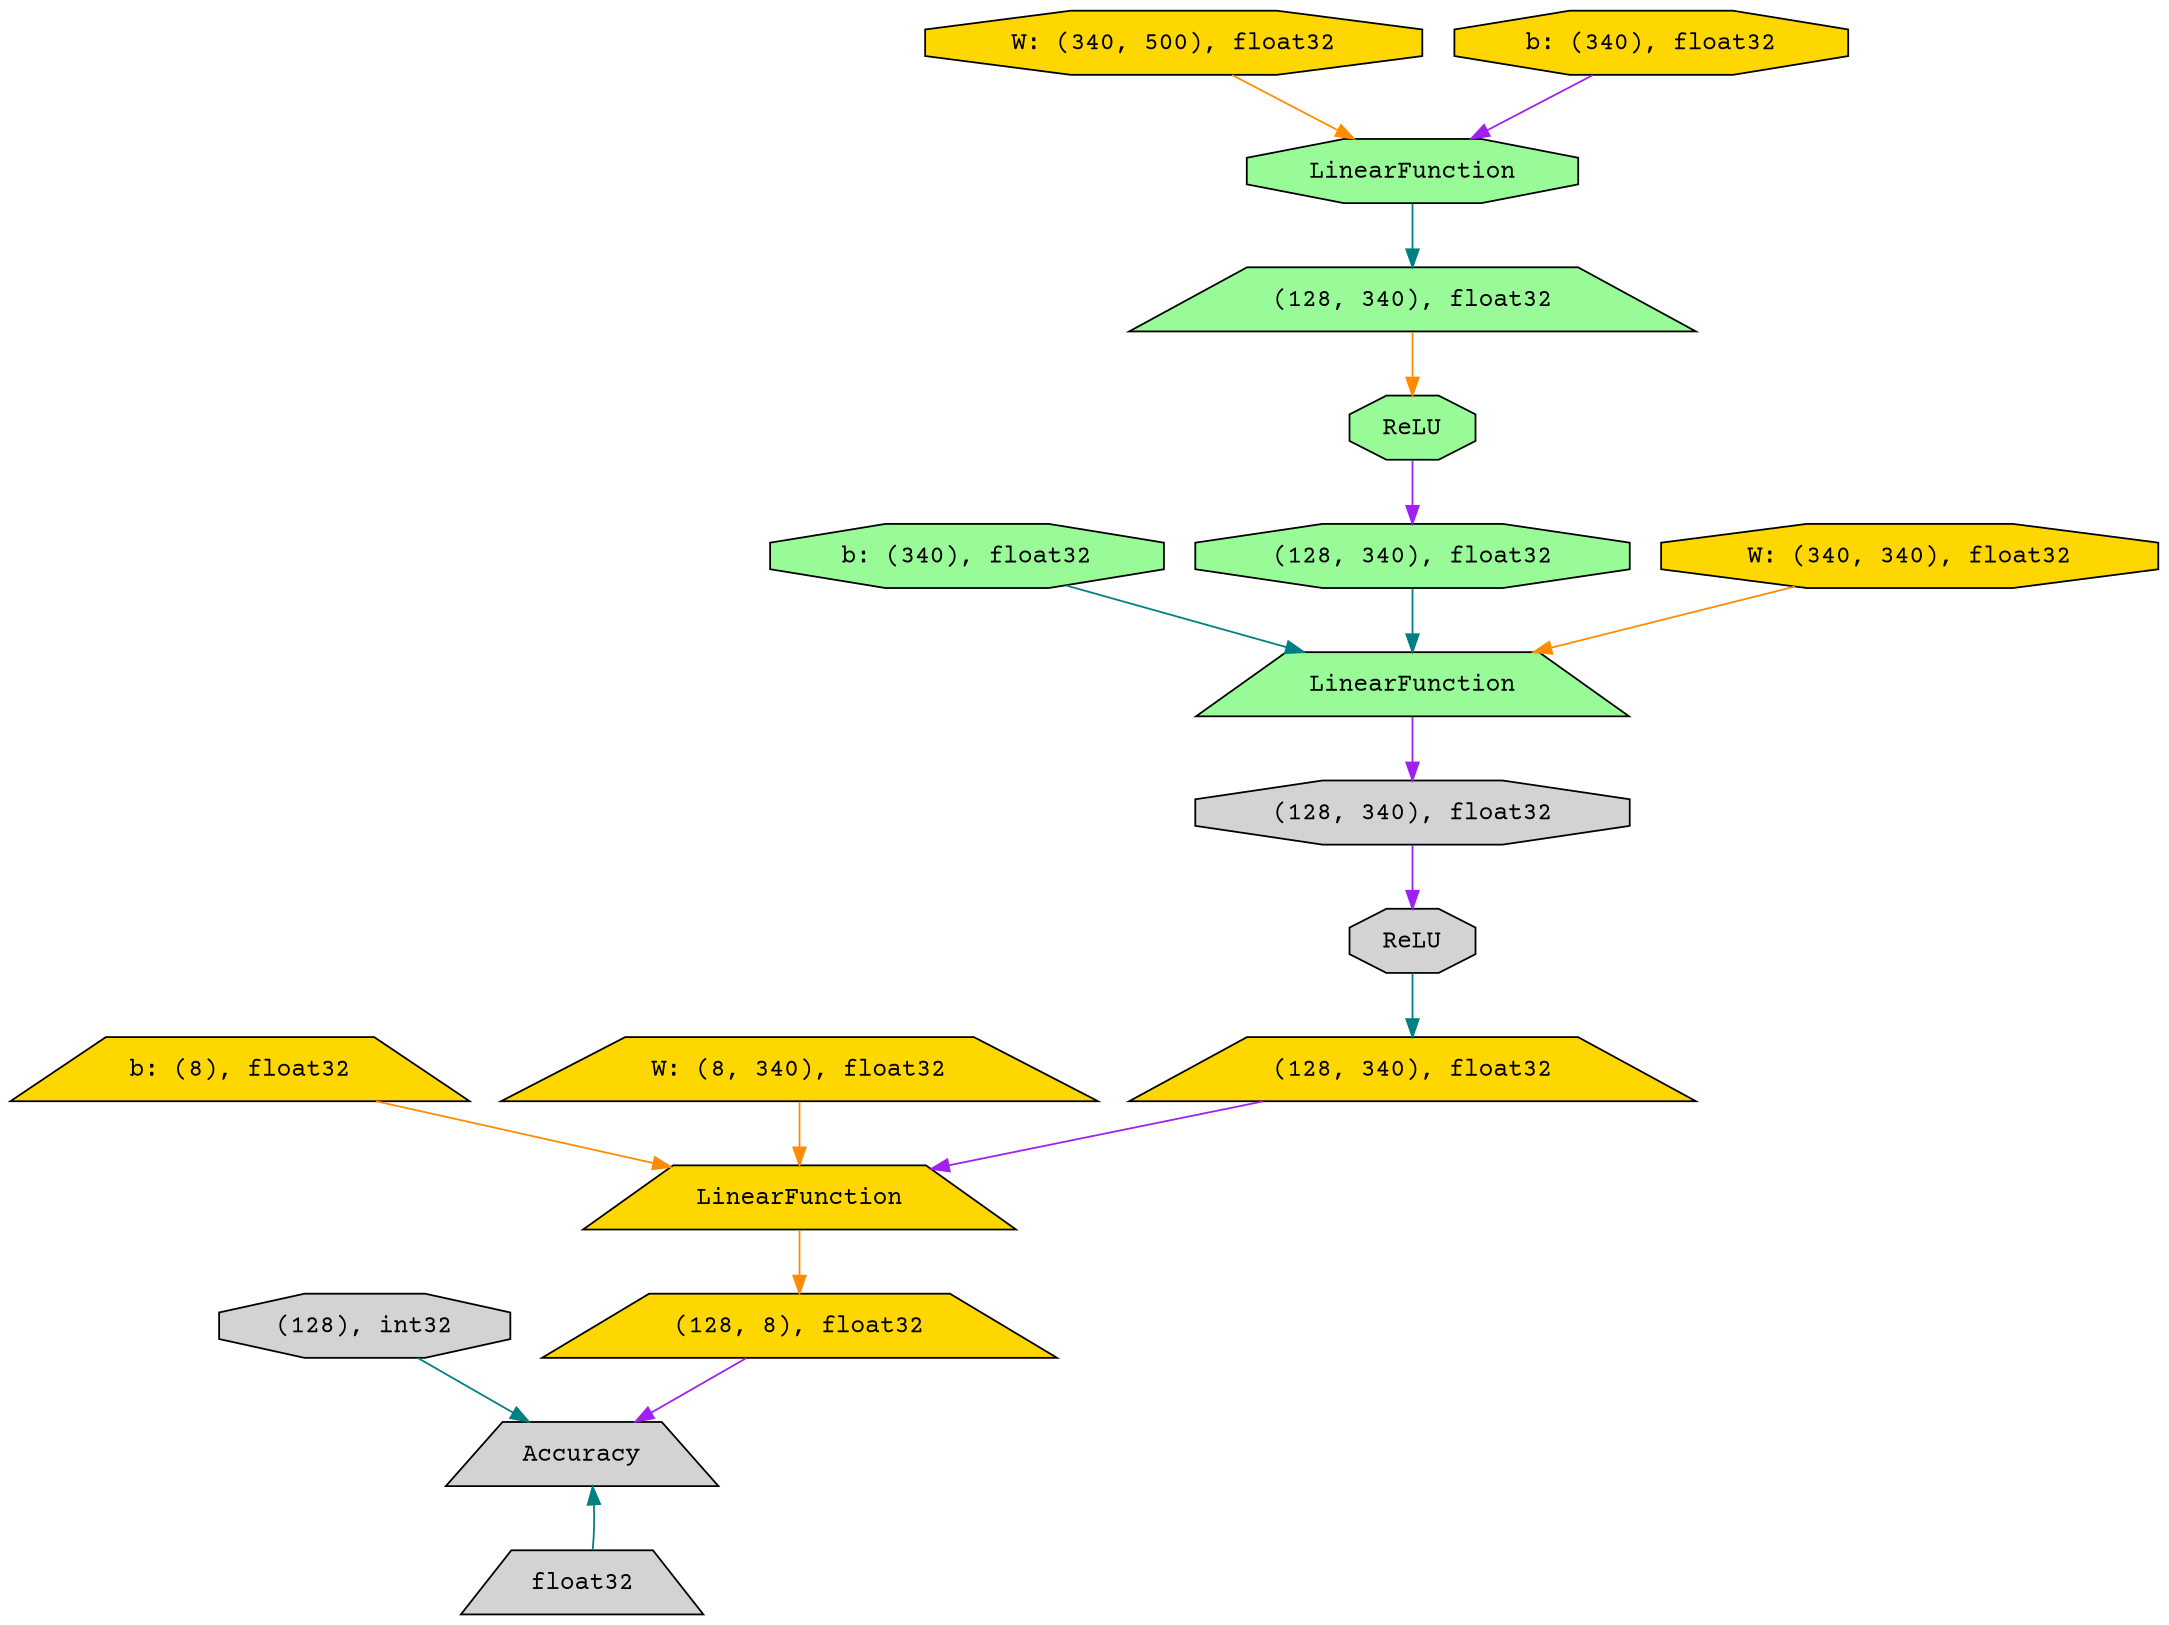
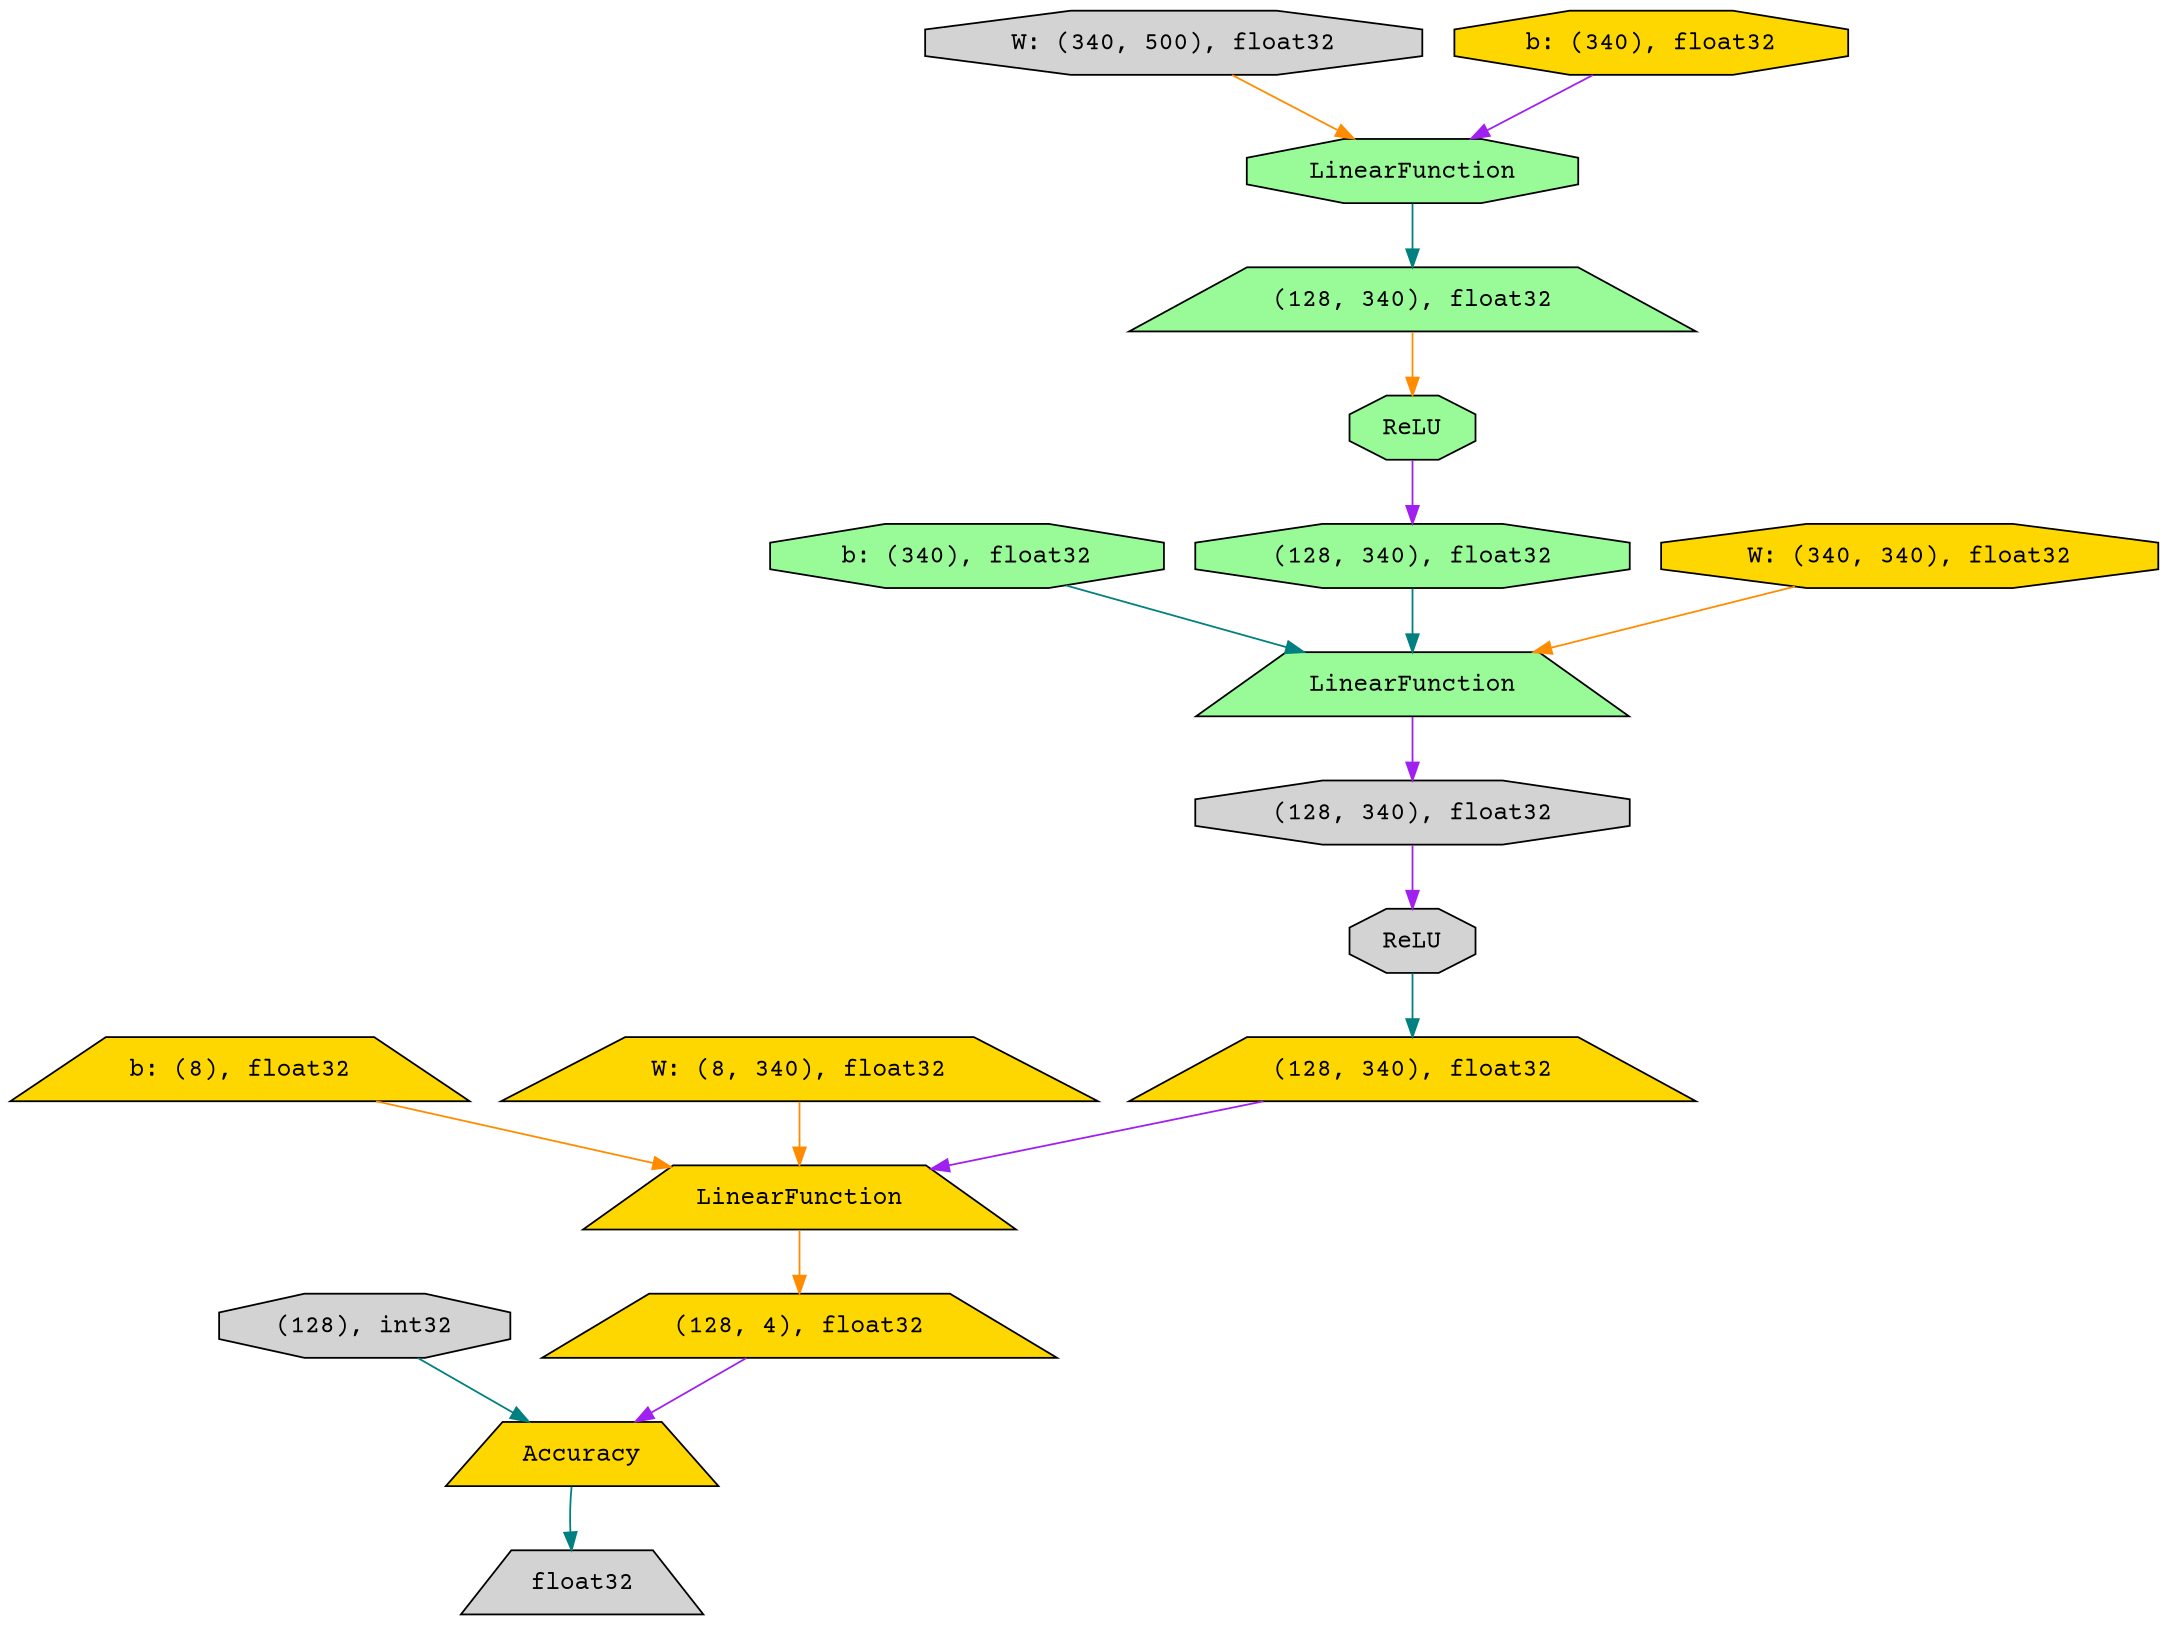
(1174, 43) -> (1174, 43)
(800, 1326) -> (800, 1326)
(582, 1454) -> (582, 1454)
(594, 1527) -> (570, 1509)
